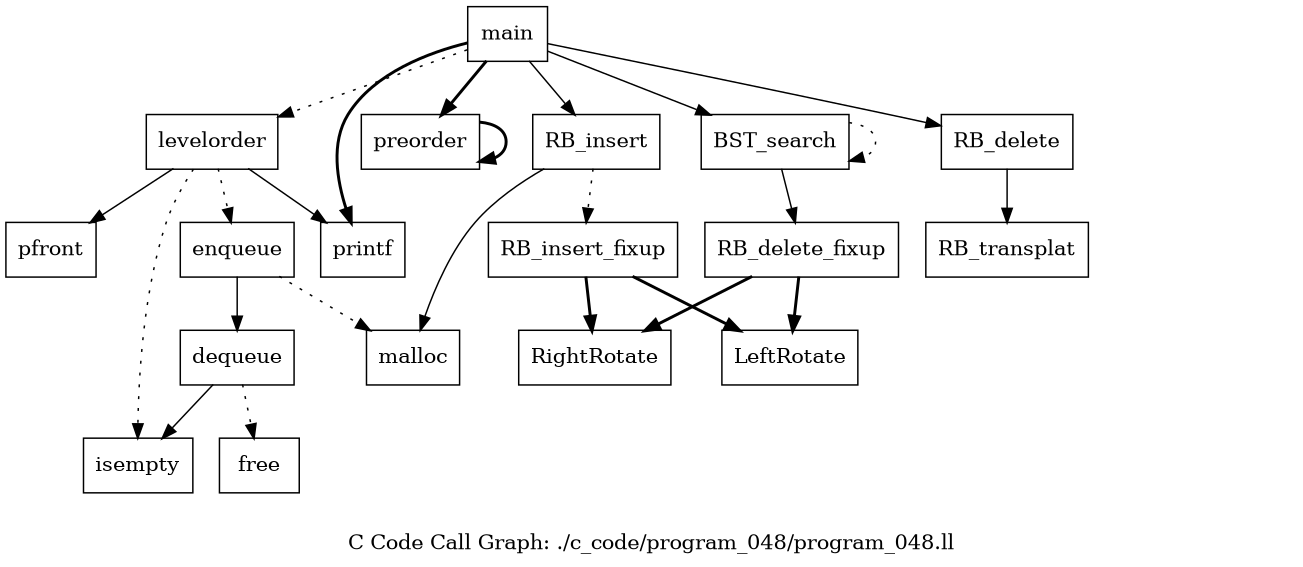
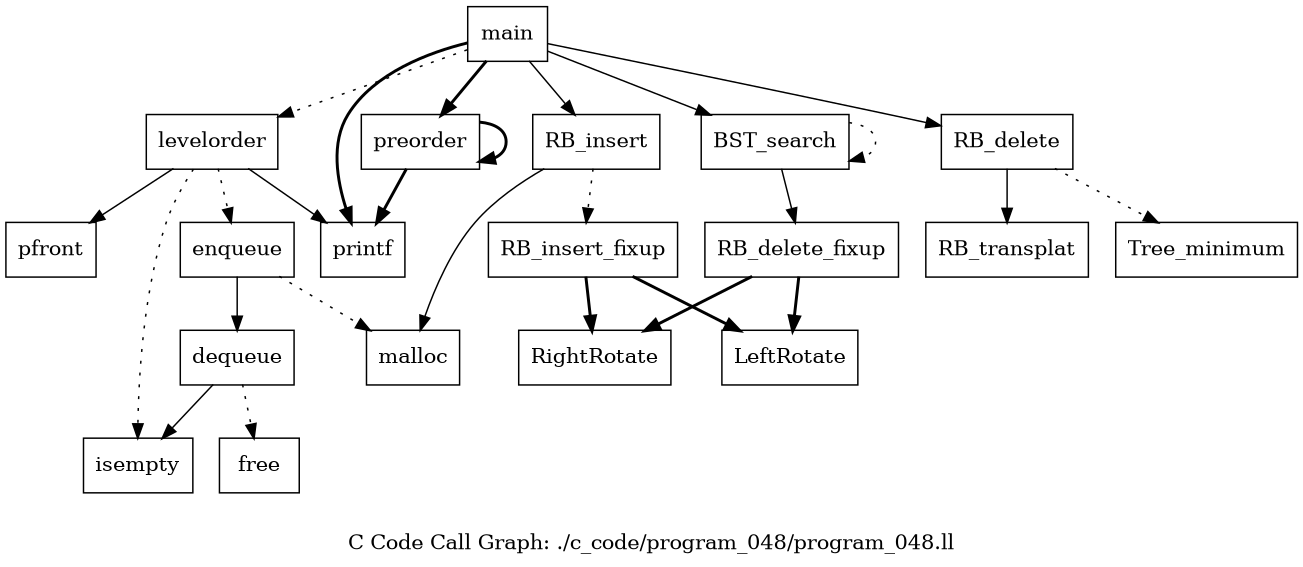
none -> (395, 189)
none -> (1207, 250)
